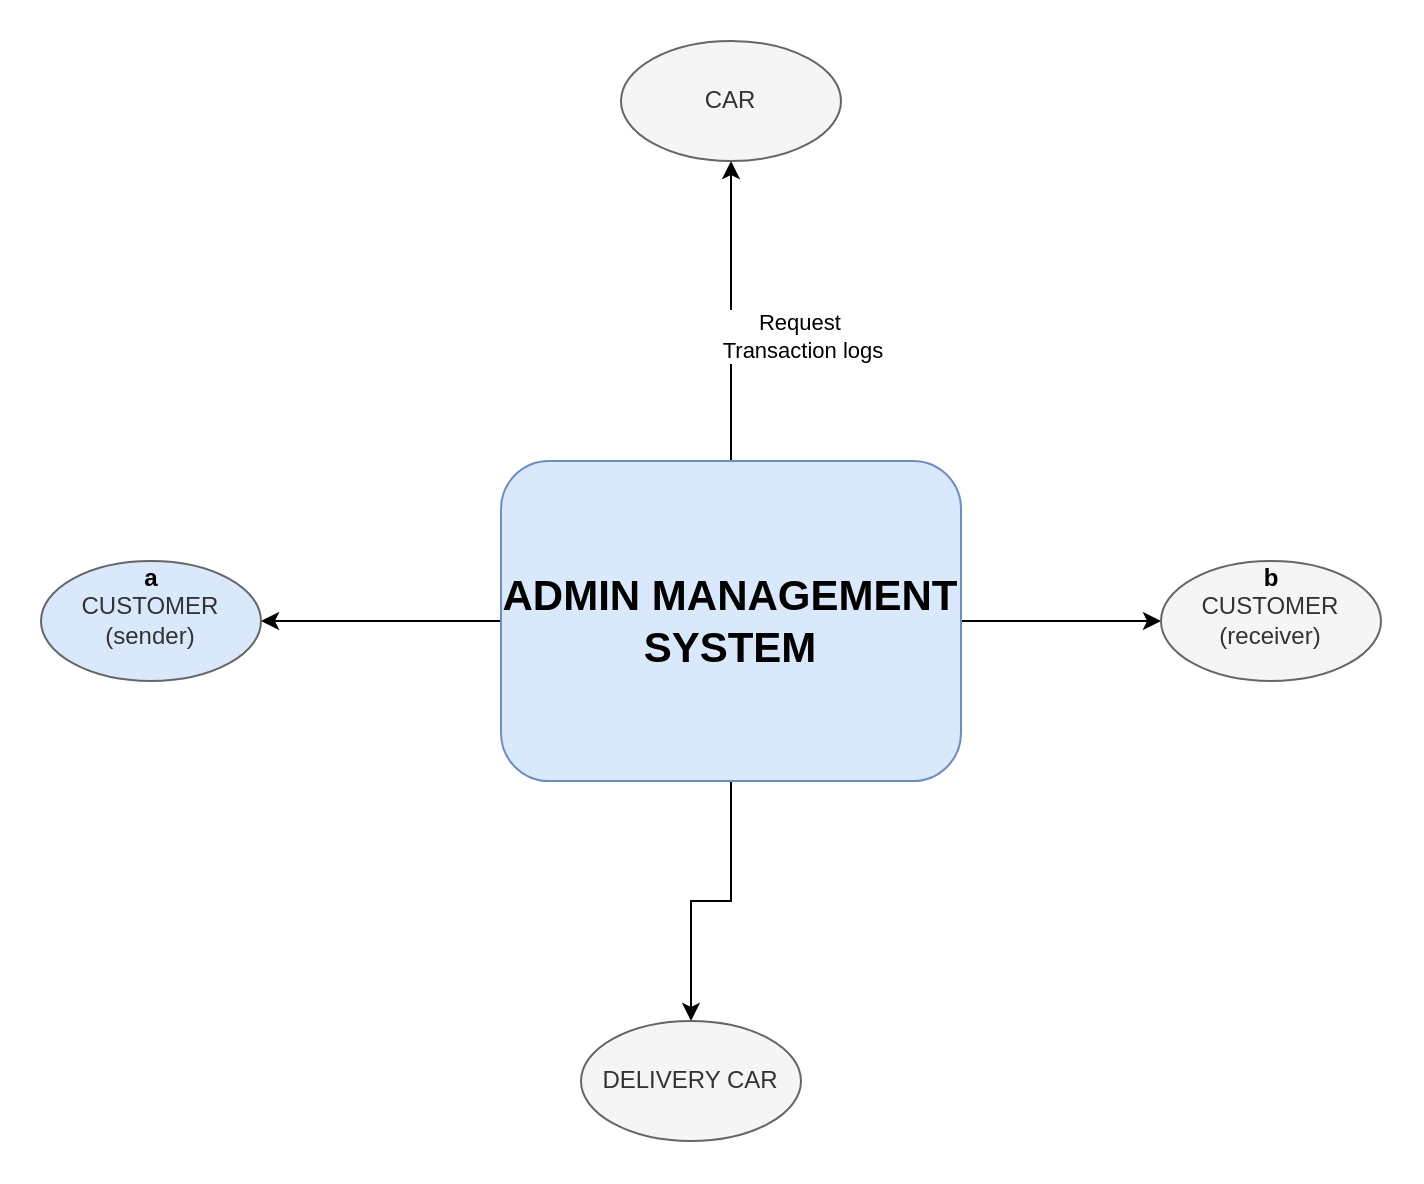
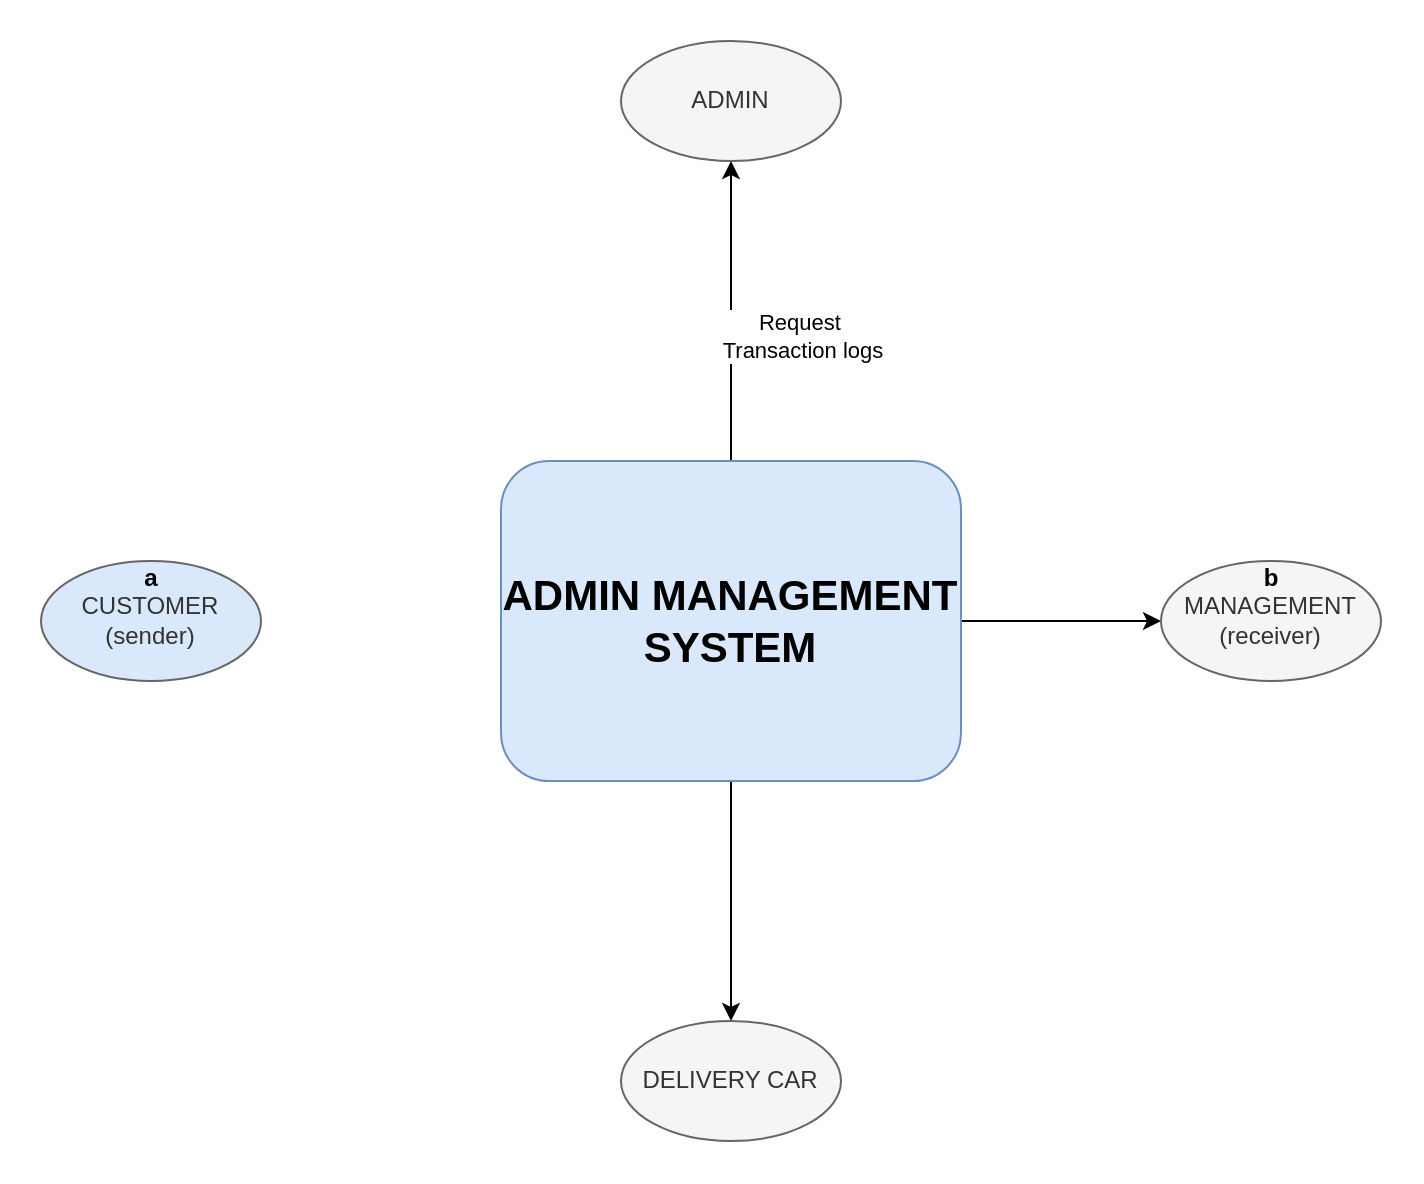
(731, 101) -> (731, 101)
(388, 621) -> none
(1271, 621) -> (1271, 621)
(691, 1081) -> (731, 1081)
